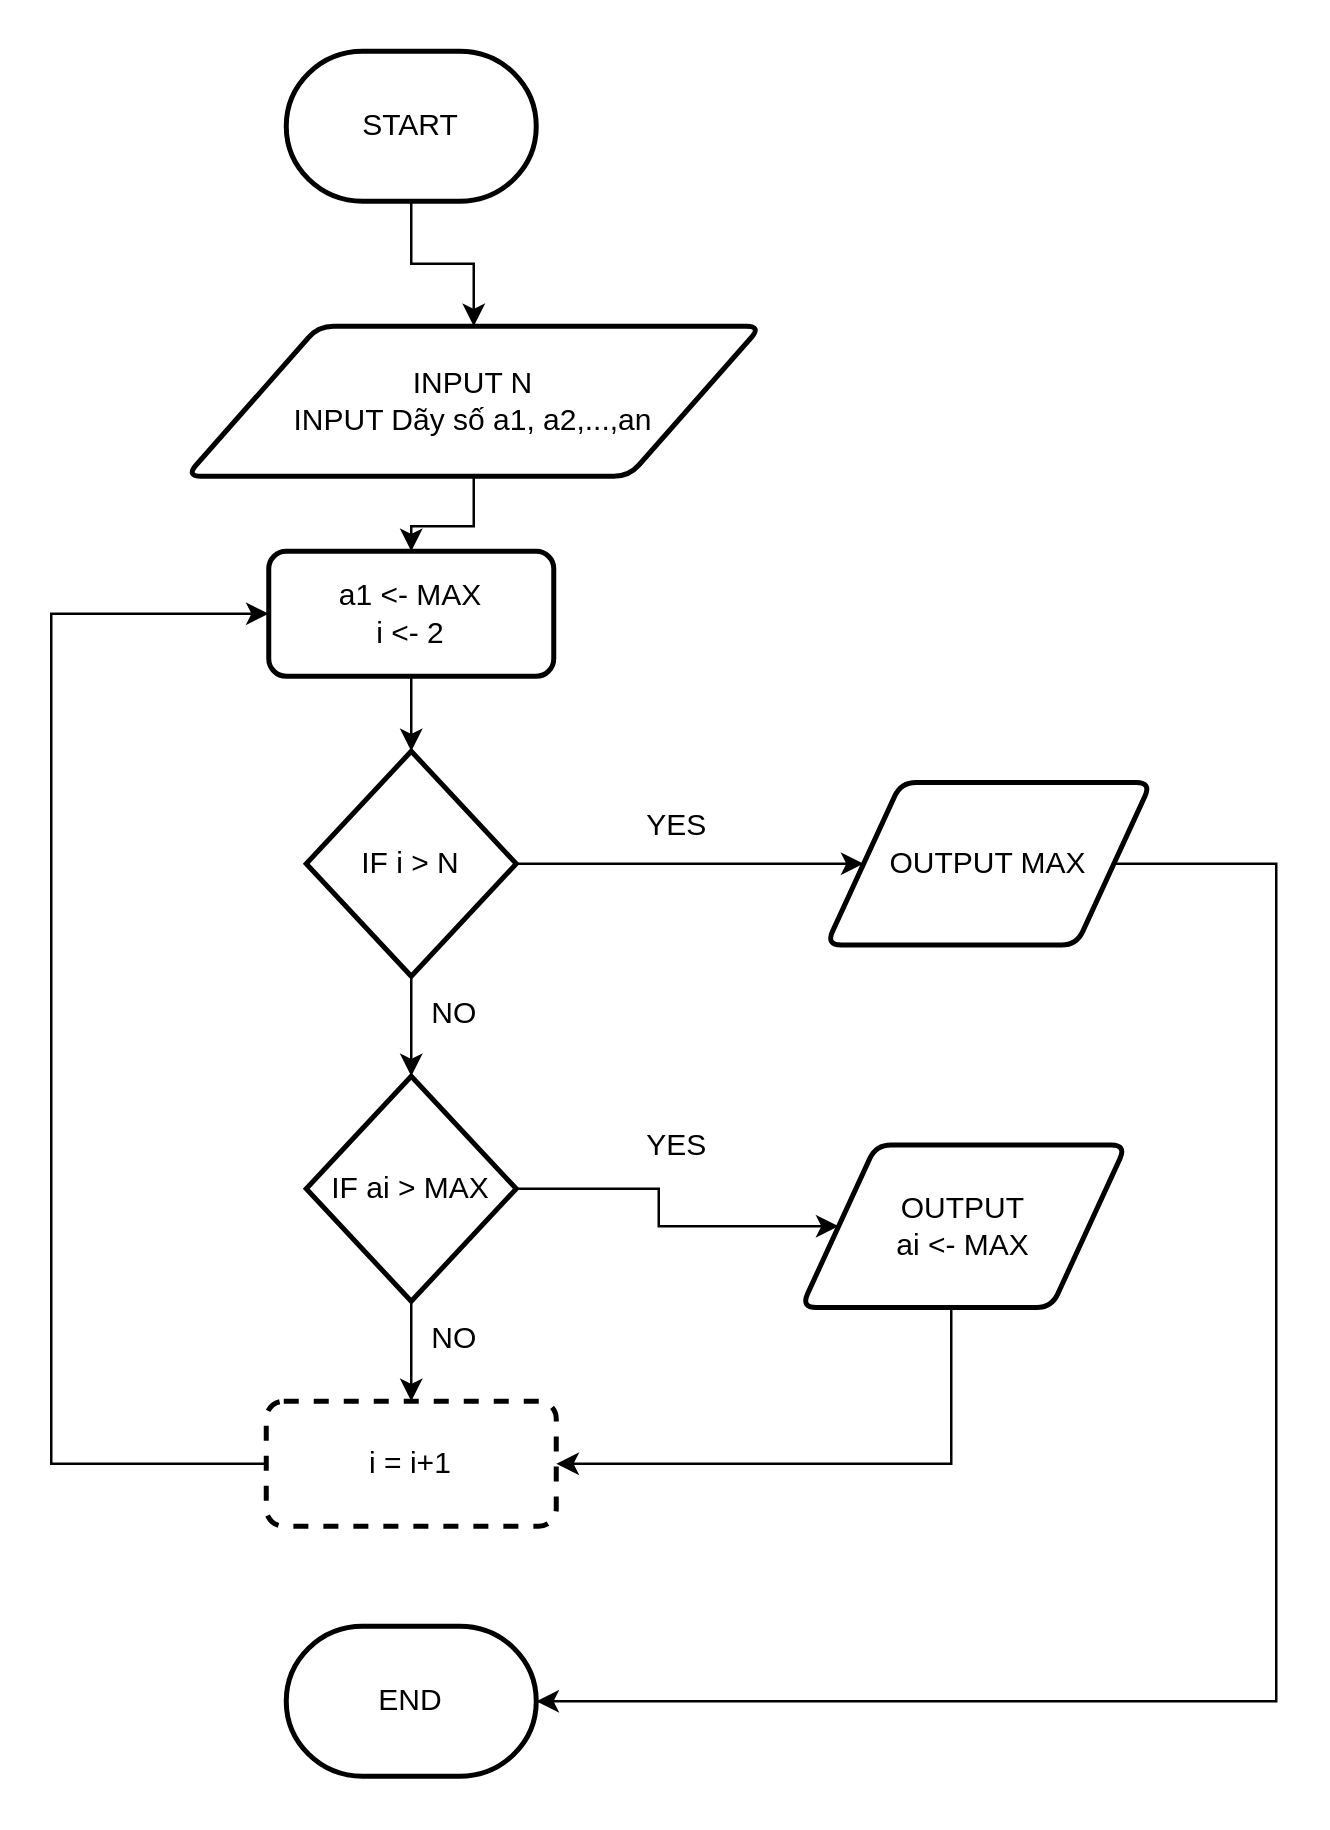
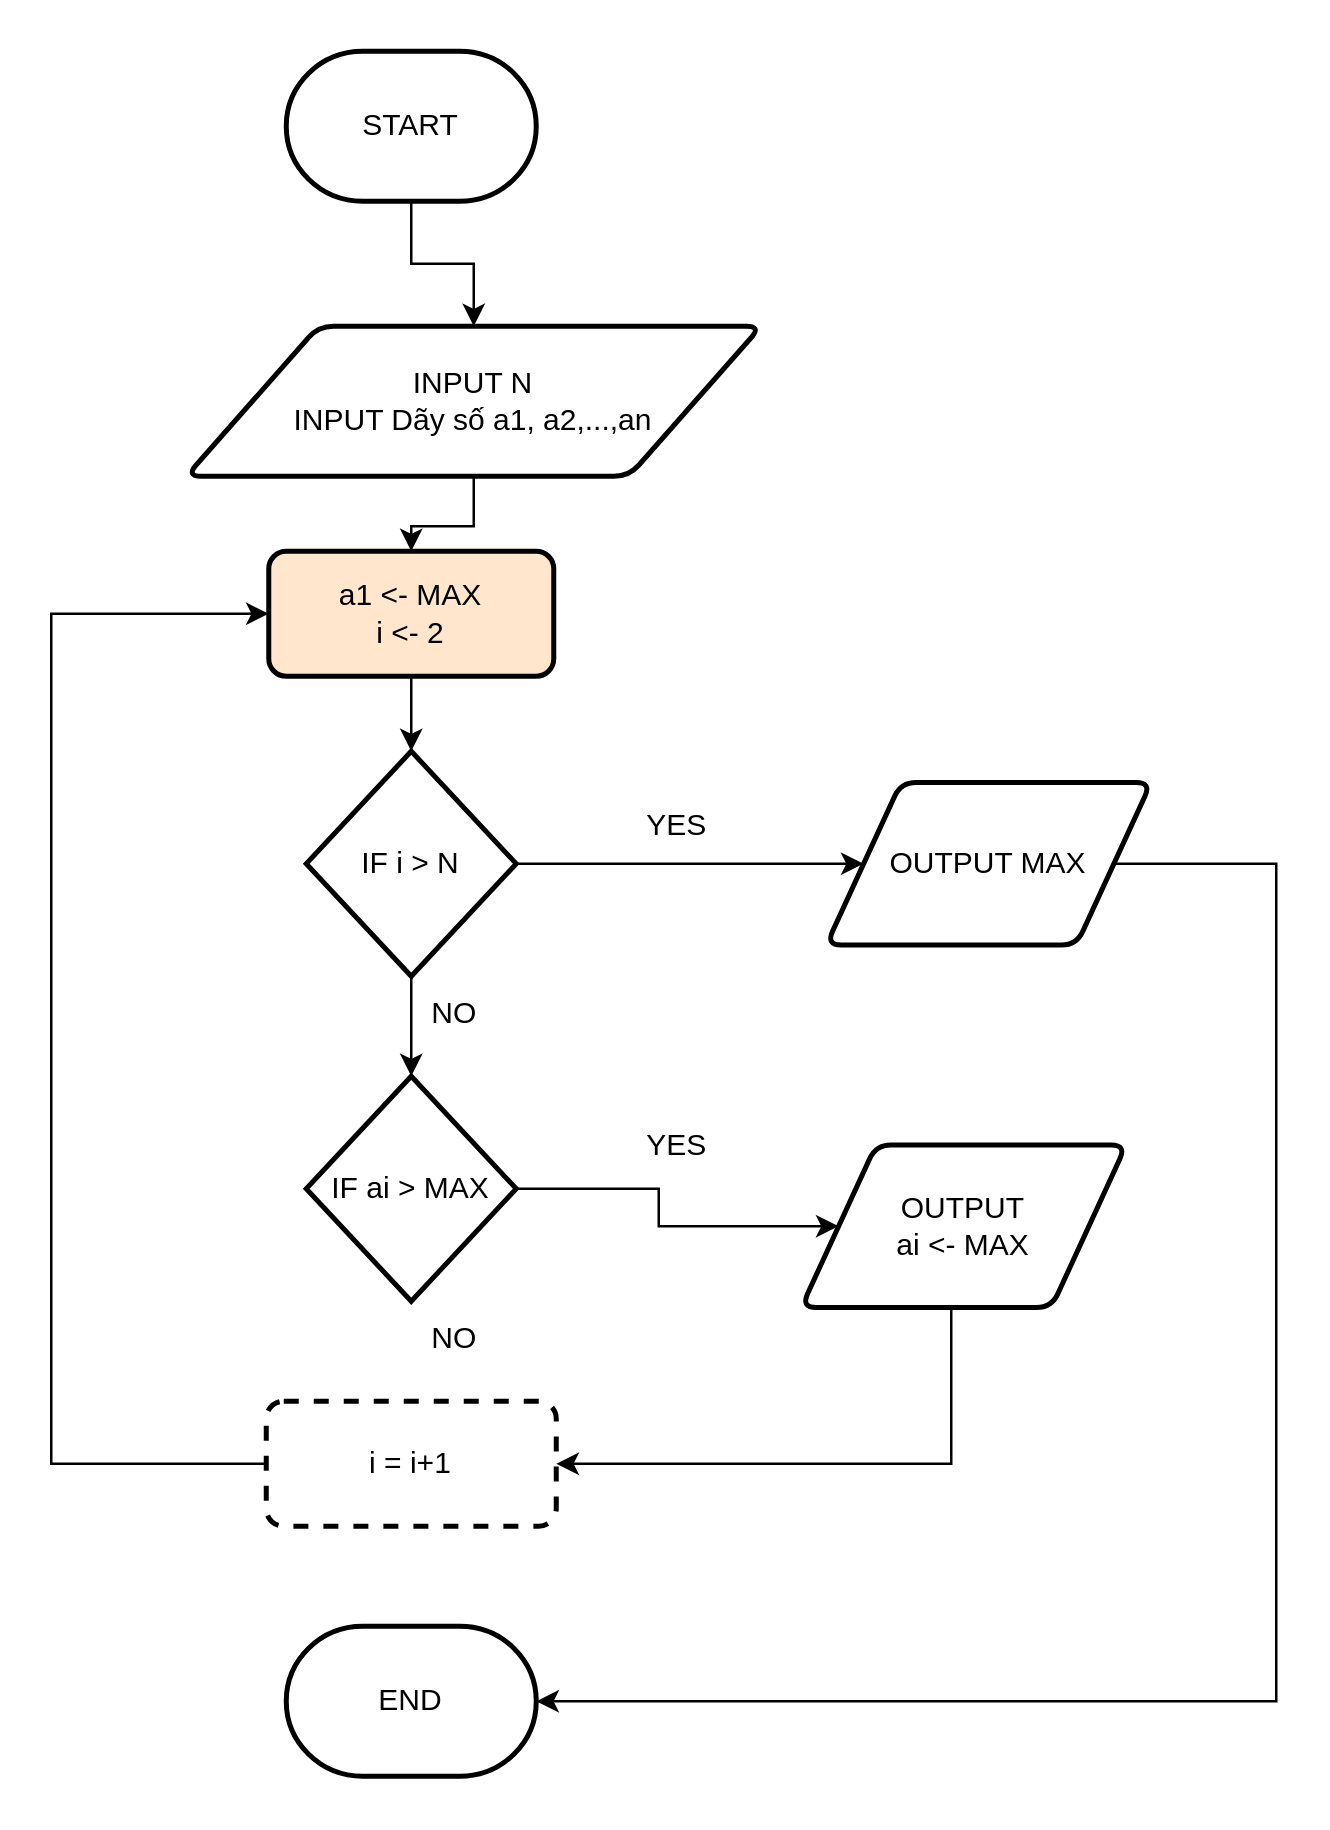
(411, 614) -> (411, 614)
(411, 1343) -> none
